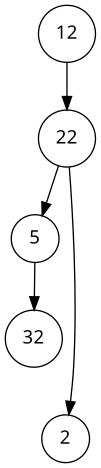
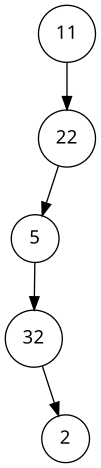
(67, 34) -> (67, 34)
(75, 284) -> (48, 385)
